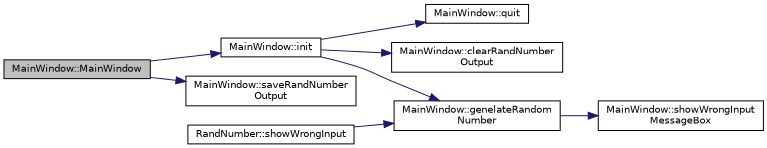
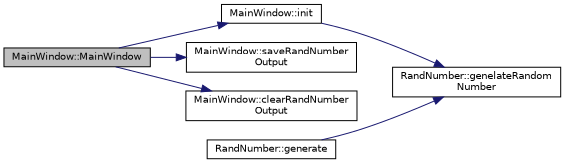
(477, 14) -> none
(351, 51) -> (159, 78)
(477, 116) -> (477, 82)
(681, 116) -> none
(271, 134) -> (271, 149)
